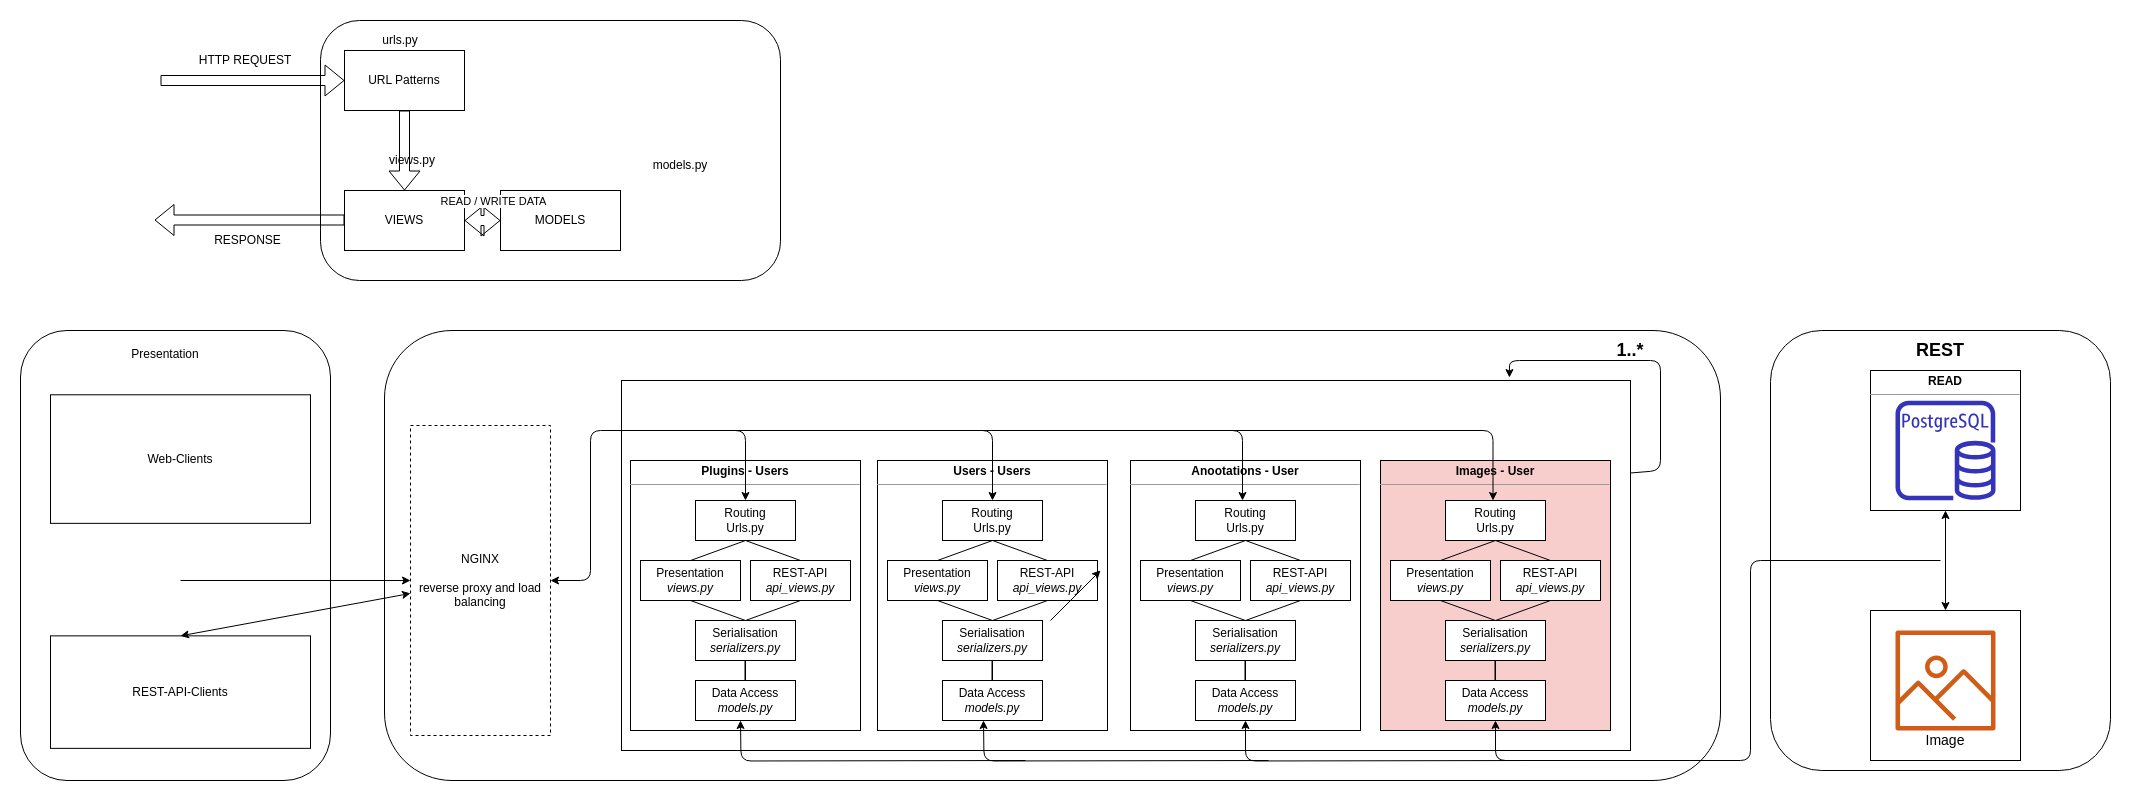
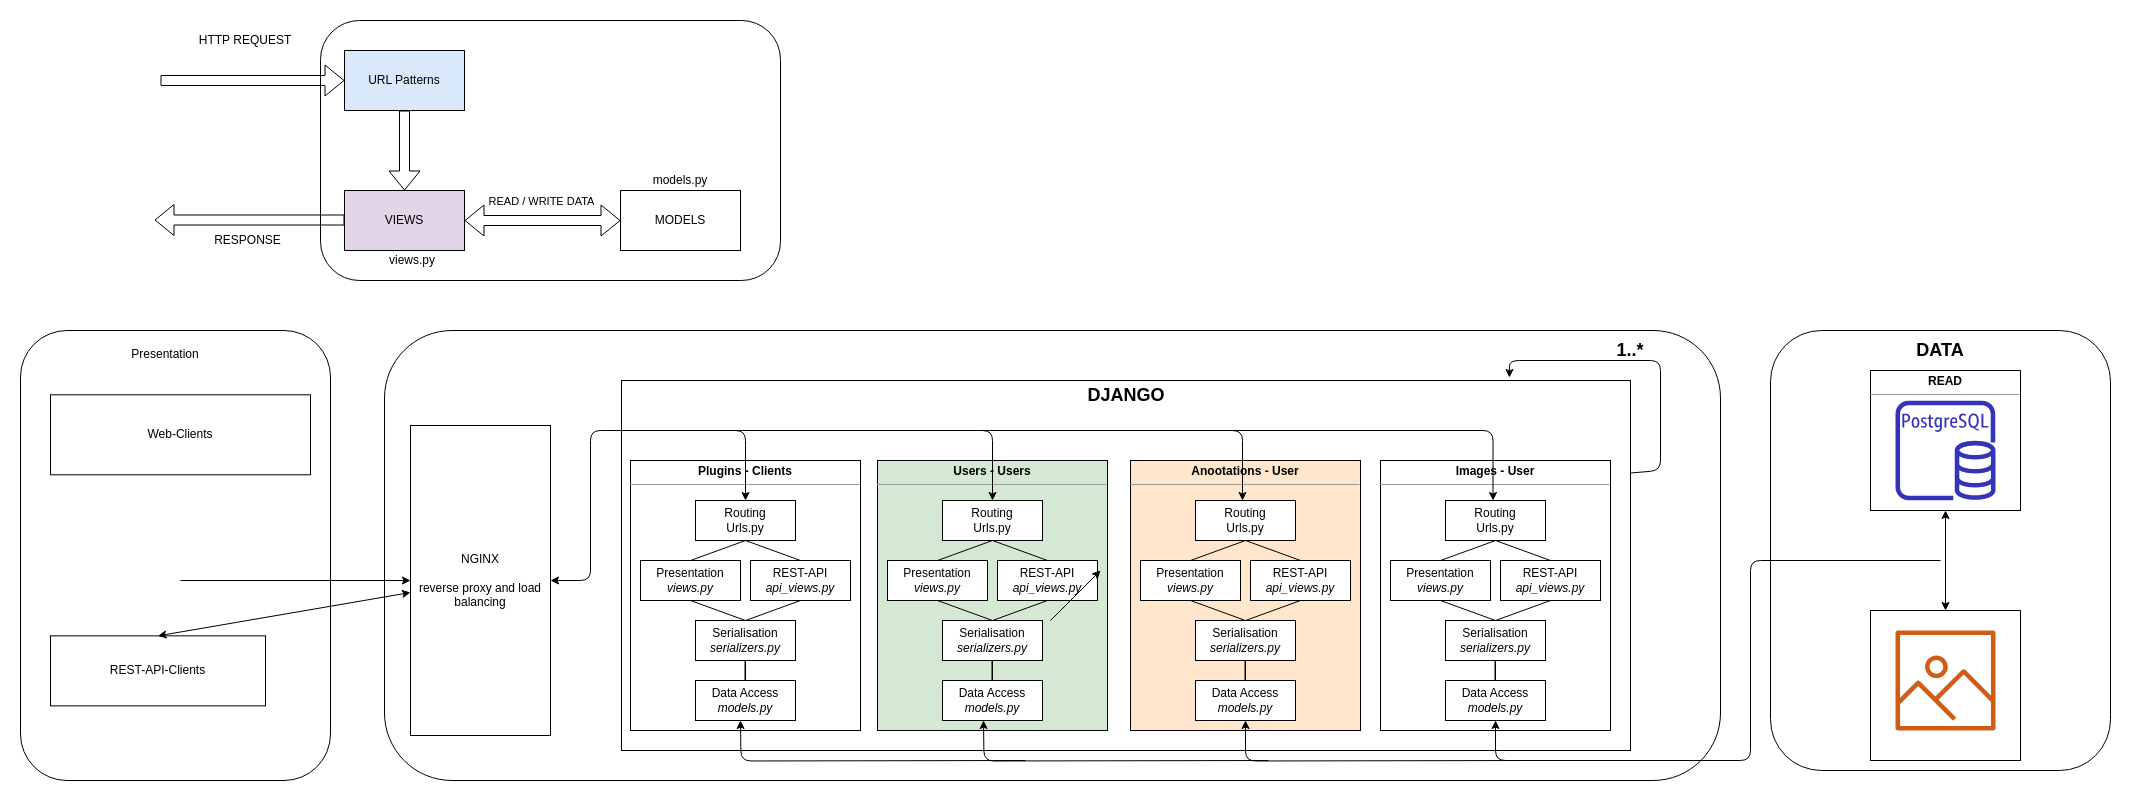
(401, 41) -> none
(246, 61) -> (246, 41)
(405, 81) -> (405, 81)
(413, 161) -> (413, 261)
(681, 166) -> (681, 181)
(405, 221) -> (405, 221)
(561, 221) -> (681, 221)
(1941, 351) -> (1941, 351)
none -> (1126, 396)
(181, 459) -> (181, 435)
(675, 468) -> (678, 468)
(481, 581) -> (481, 581)
(993, 596) -> (993, 596)
(1246, 596) -> (1246, 596)
(1496, 596) -> (1496, 596)
(181, 692) -> (158, 671)
(1946, 741) -> none
